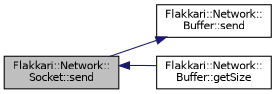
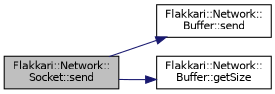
(143, 65) -> (132, 80)
